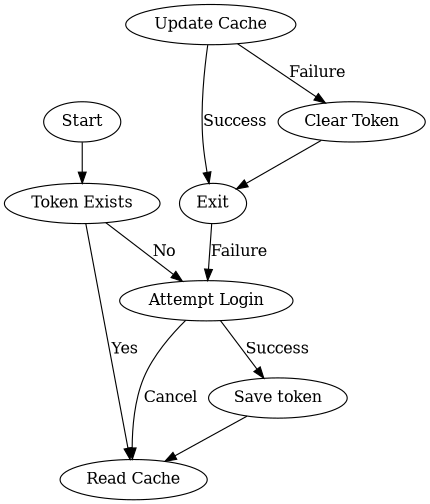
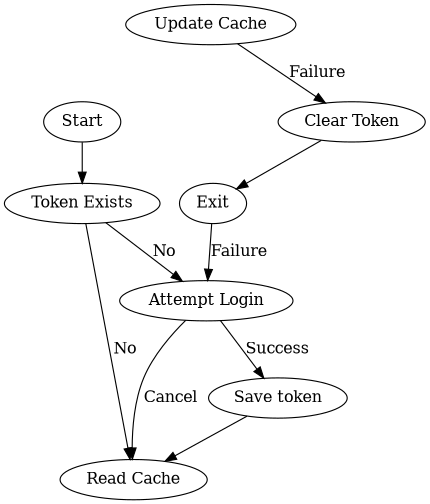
(202, 109) -> none
(125, 349) -> (125, 349)
